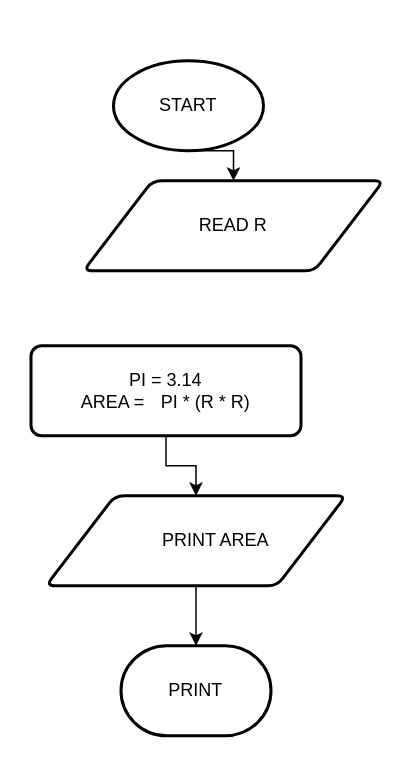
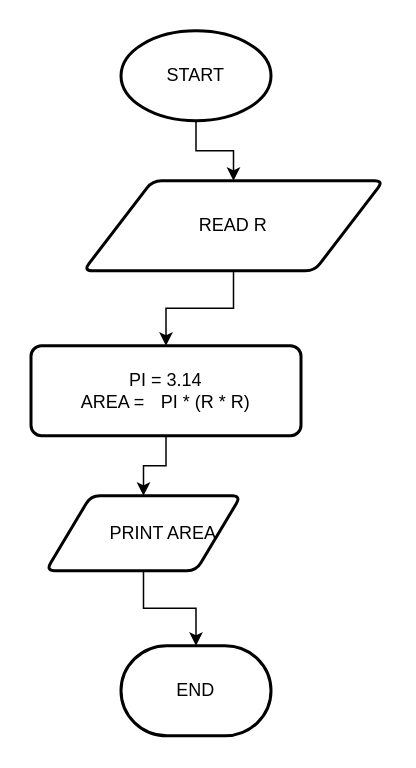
(188, 106) -> (196, 76)
none -> (205, 308)
(196, 541) -> (143, 533)
(196, 691) -> (196, 691)
